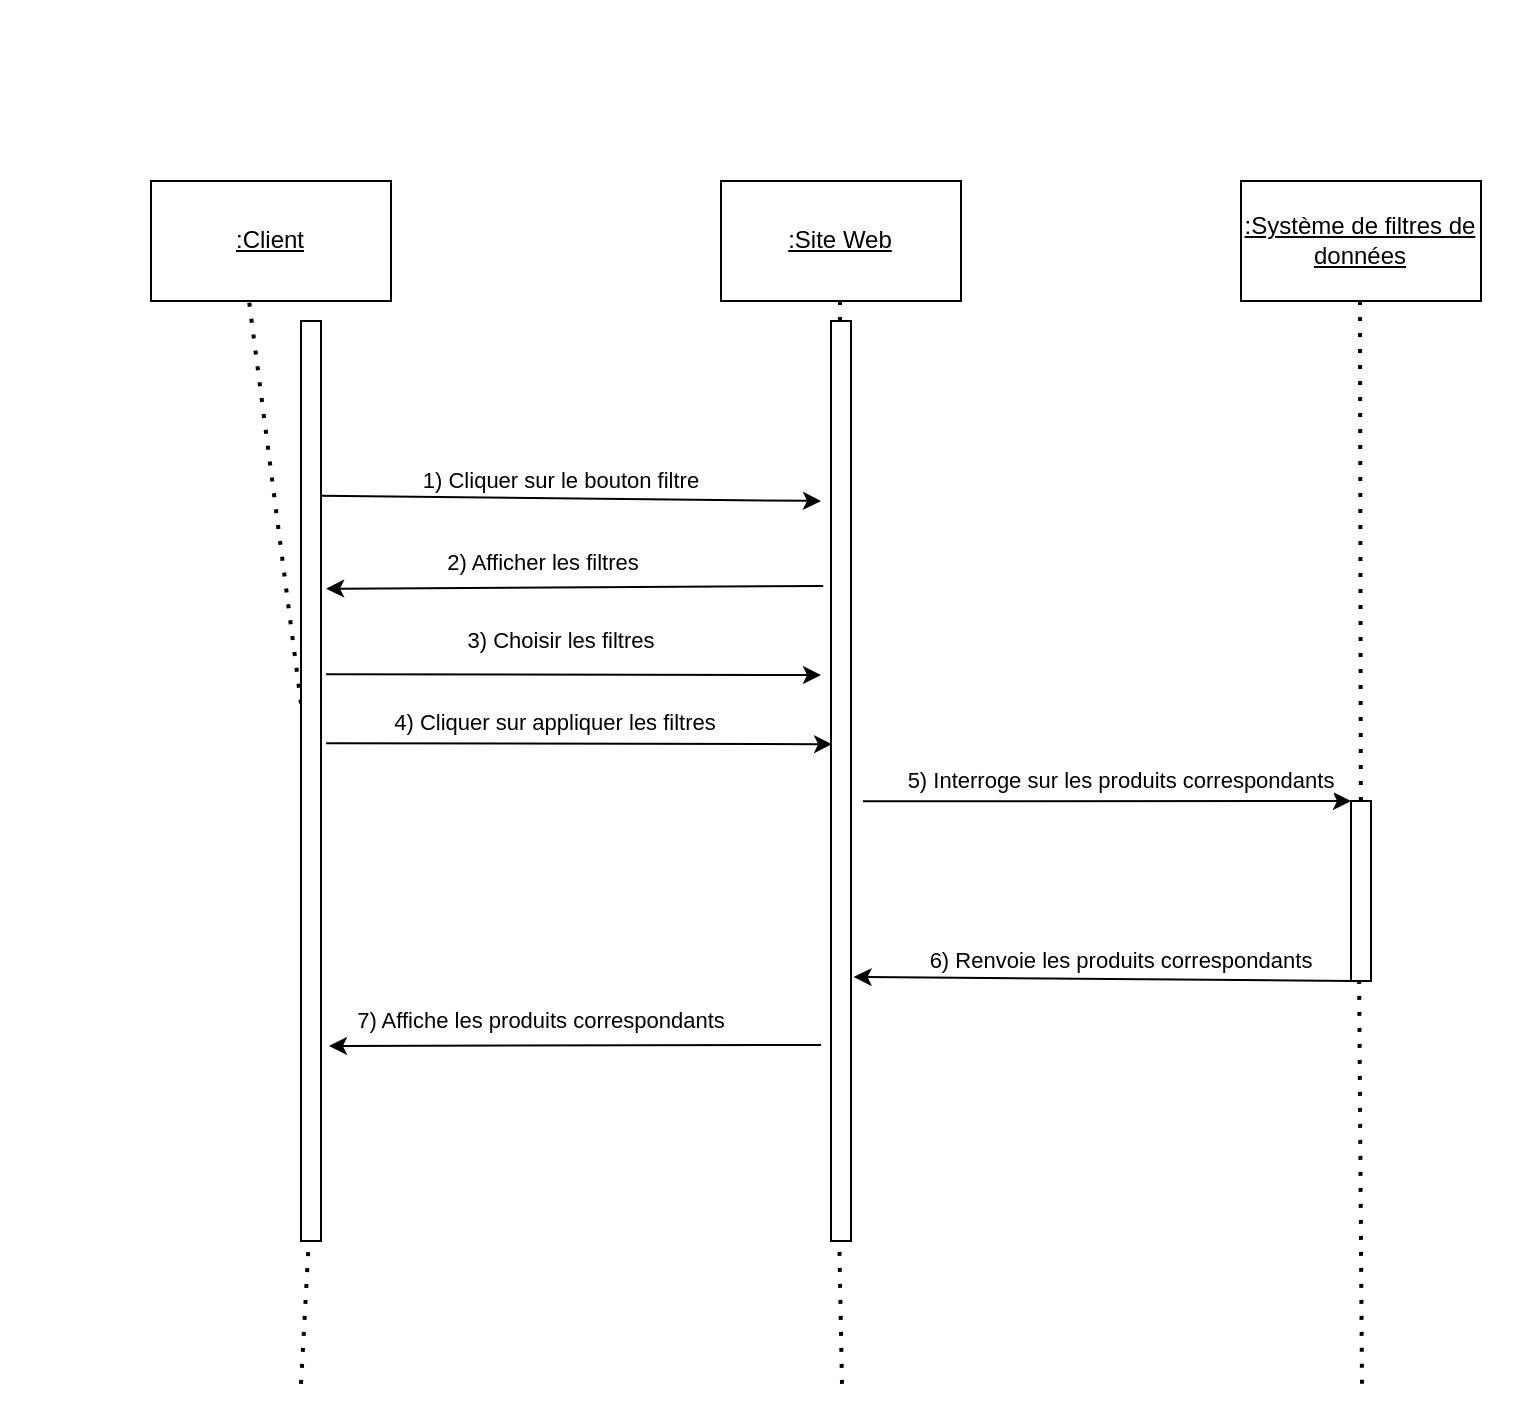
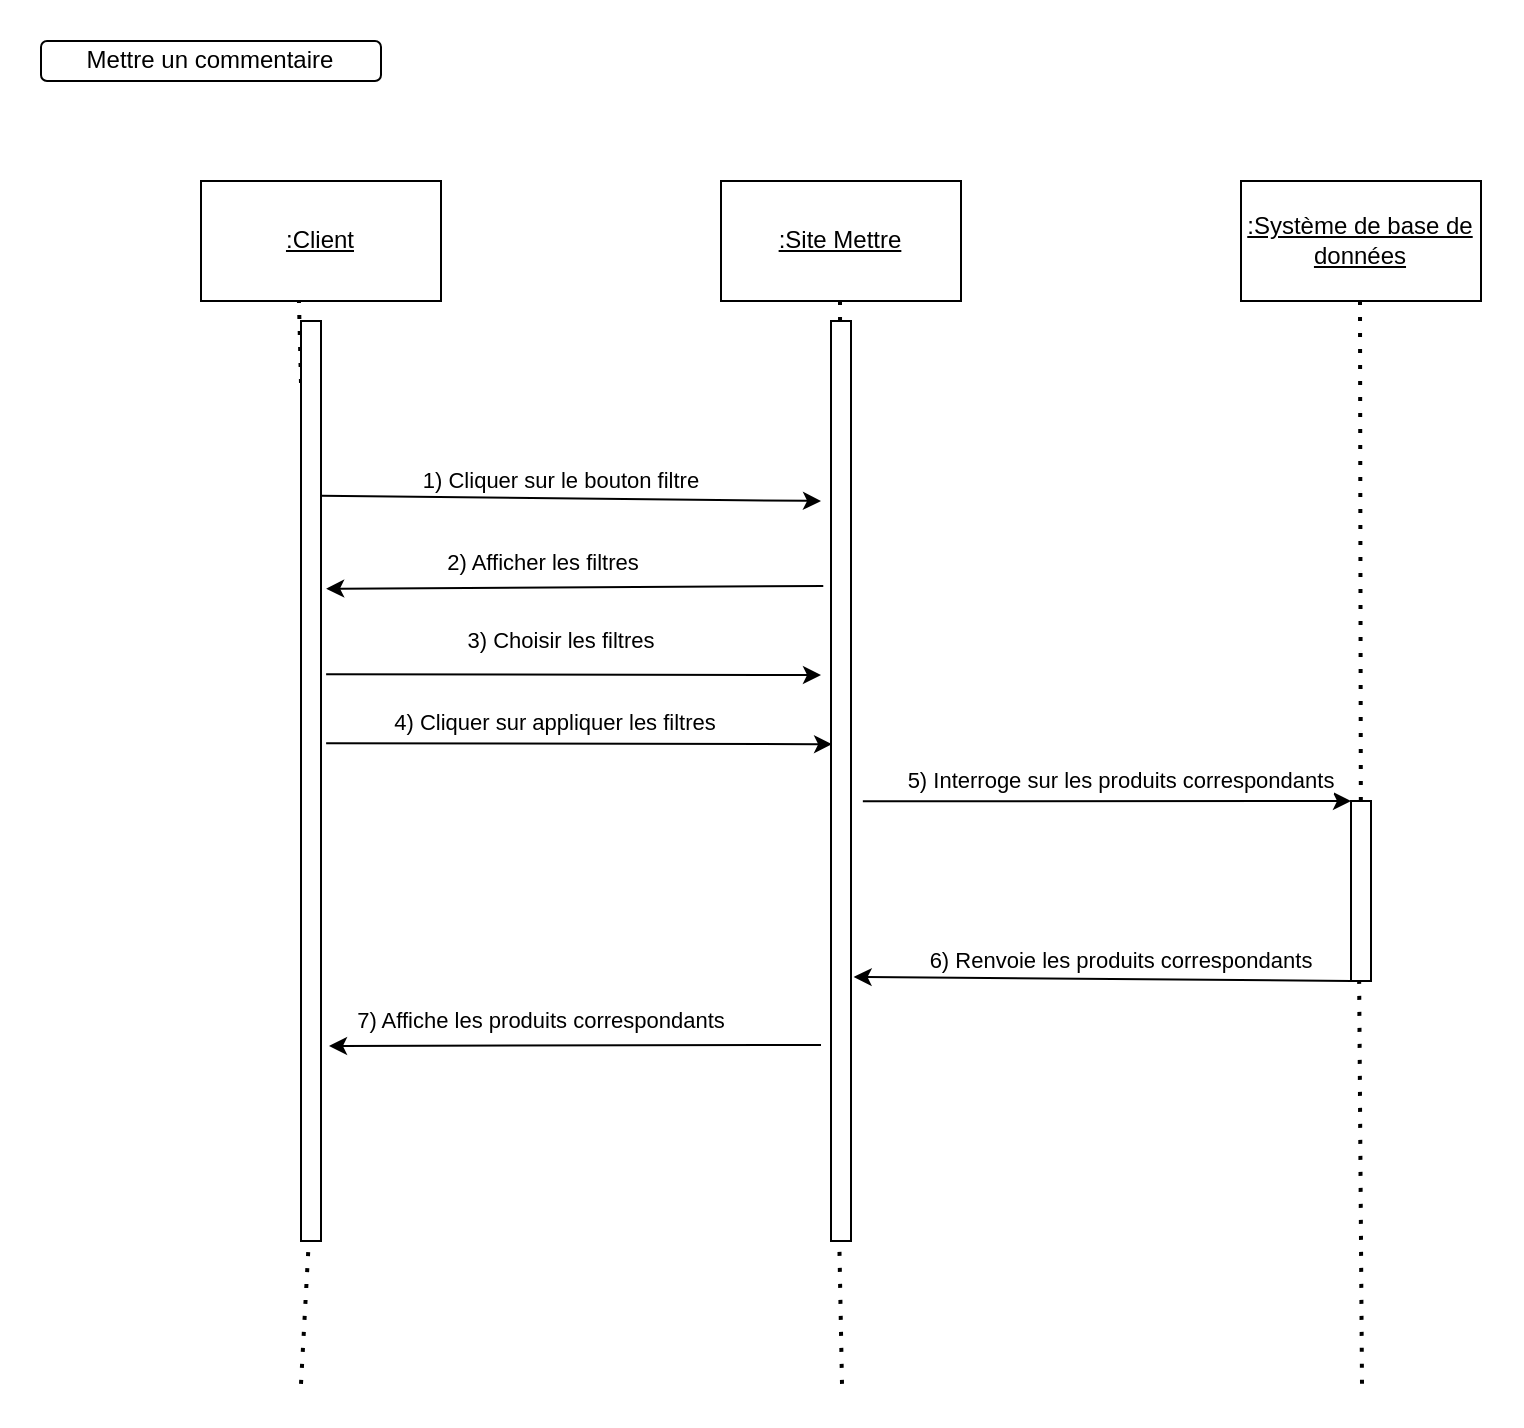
none -> (211, 61)
(271, 241) -> (321, 241)
(841, 241) -> (841, 241)
(1361, 241) -> (1361, 241)
